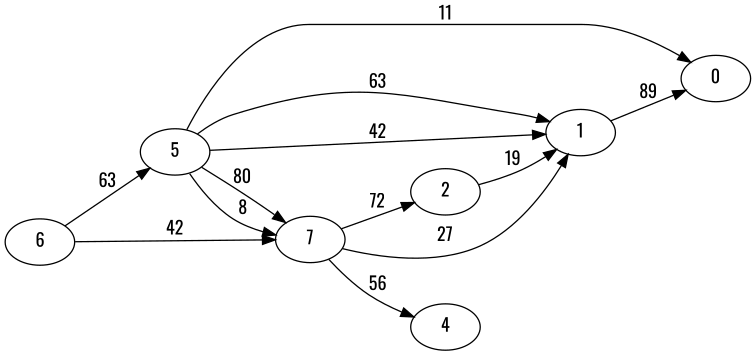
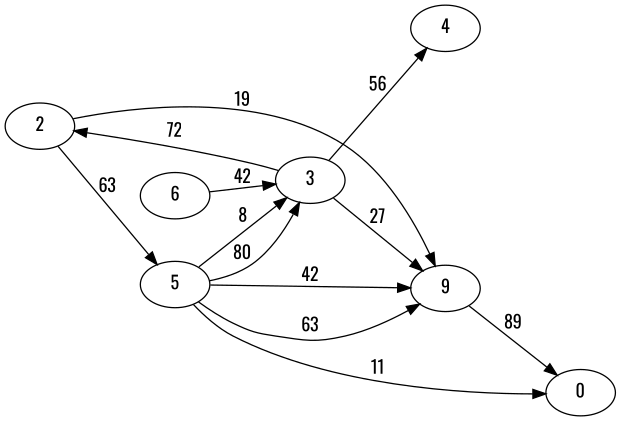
(581, 133) -> (445, 288)
(102, 201) -> (103, 200)
(310, 239) -> (310, 180)
